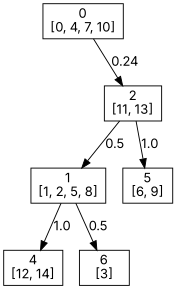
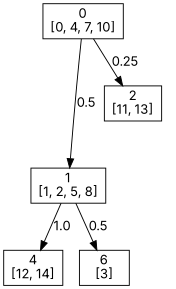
(125, 62) -> (125, 62)
(104, 141) -> (75, 99)
(148, 186) -> none
